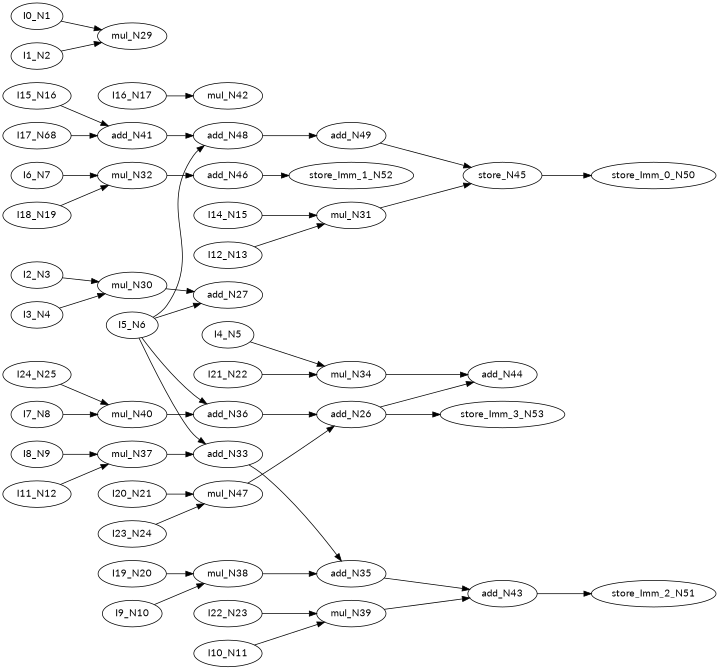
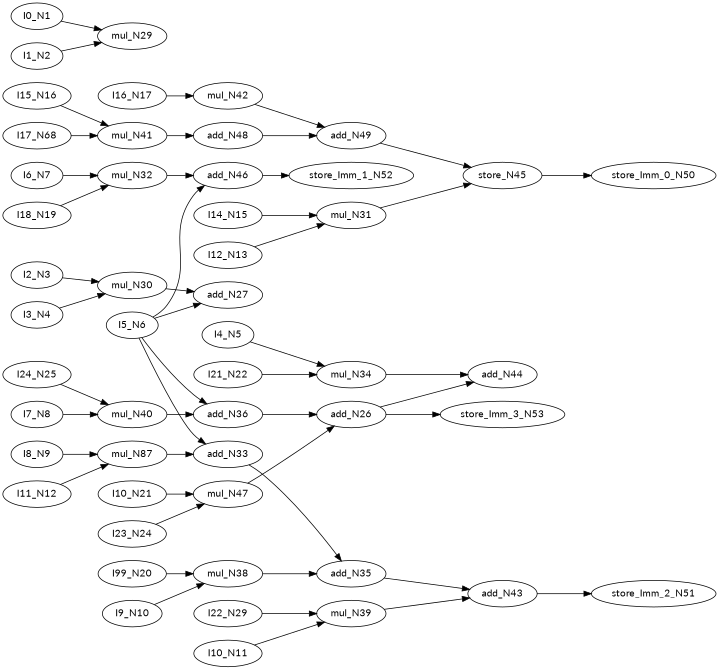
none -> (286, 115)
(132, 136) -> (132, 136)
(181, 236) -> (180, 256)
(132, 454) -> (132, 454)
(132, 494) -> (132, 494)
(132, 574) -> (132, 574)
(228, 614) -> (228, 614)
